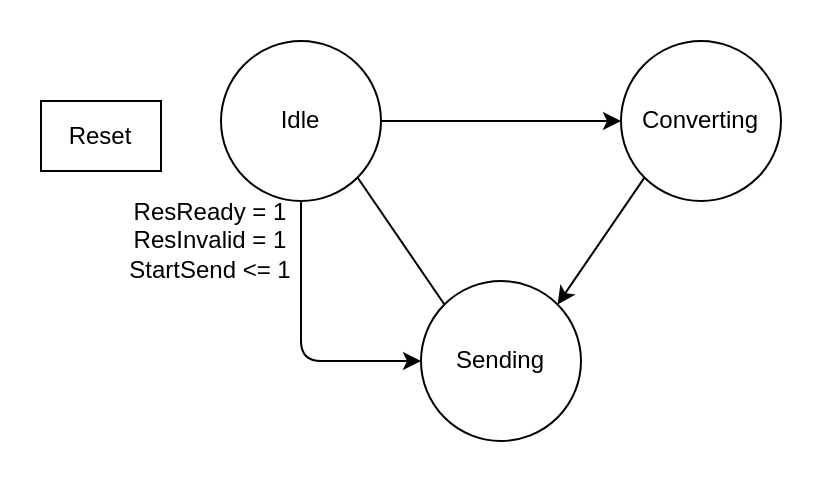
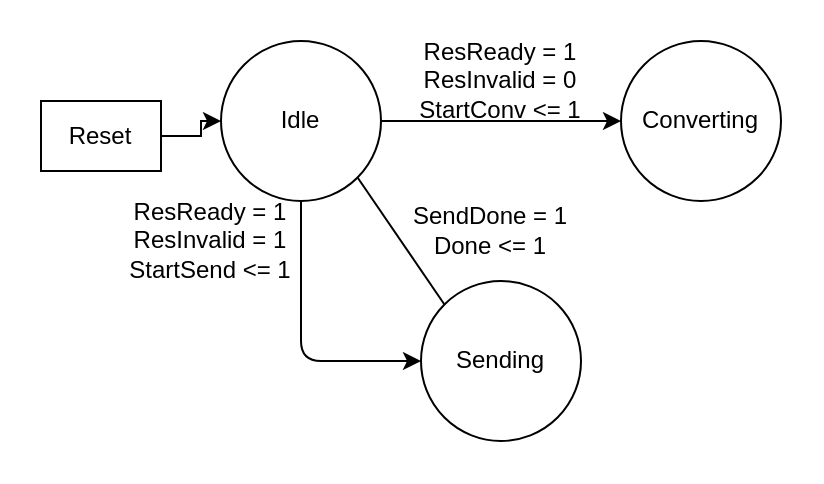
none -> (501, 81)
none -> (192, 136)
none -> (491, 231)
(605, 235) -> none
